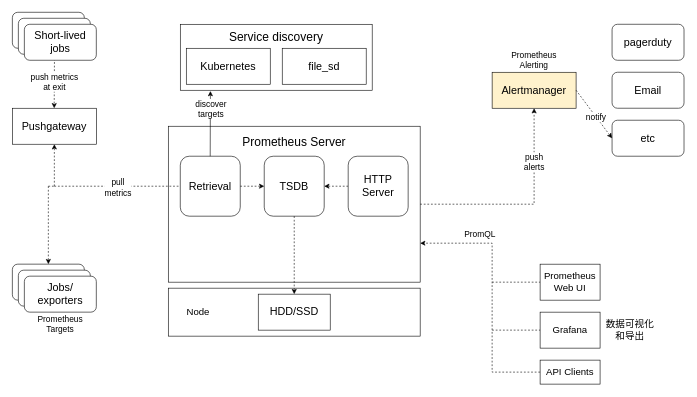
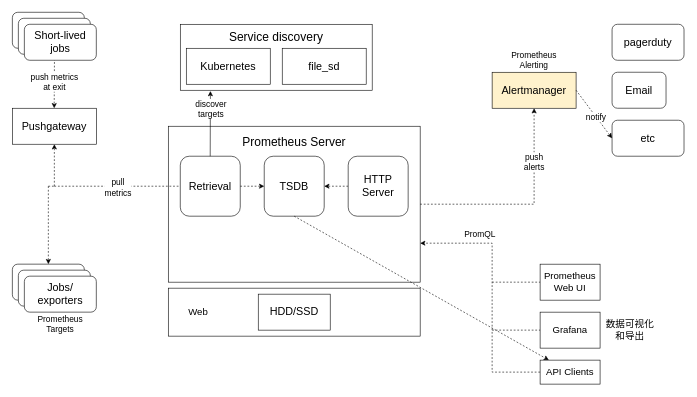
(648, 90) -> (639, 90)
(294, 288) -> (459, 310)
(198, 312) -> (198, 312)
